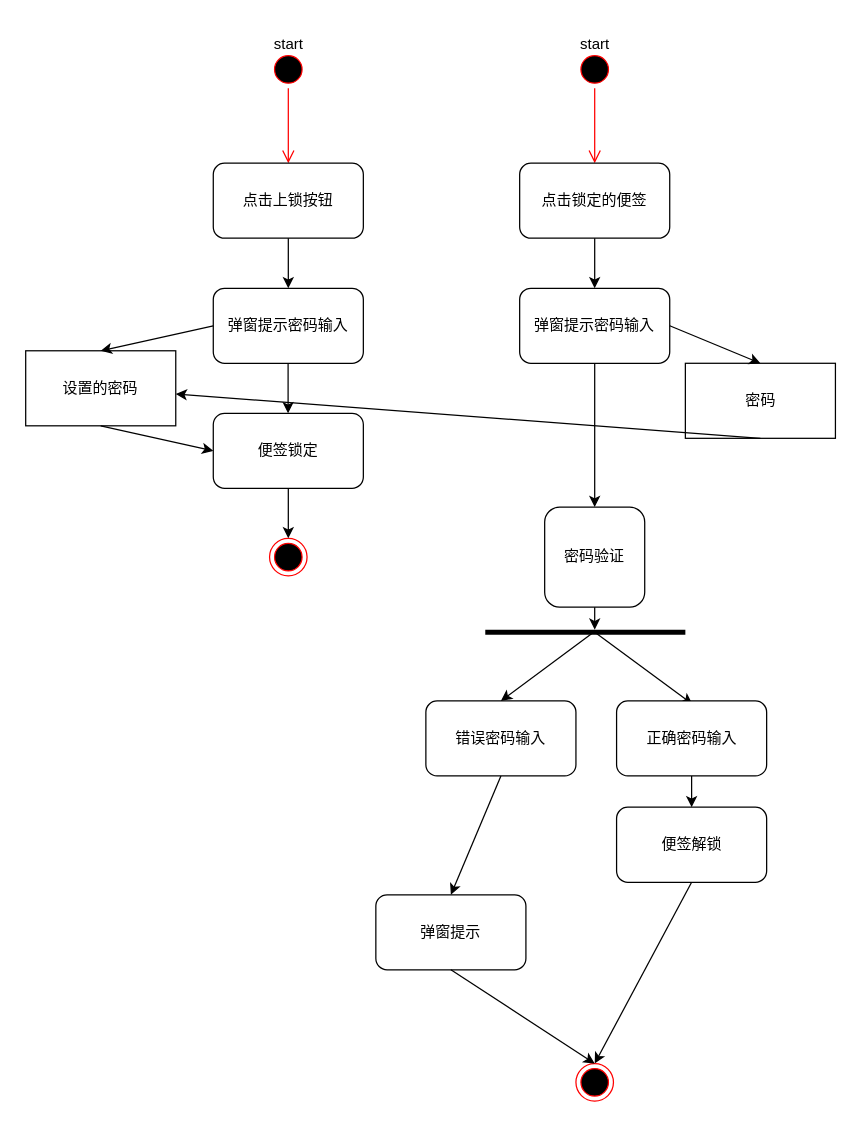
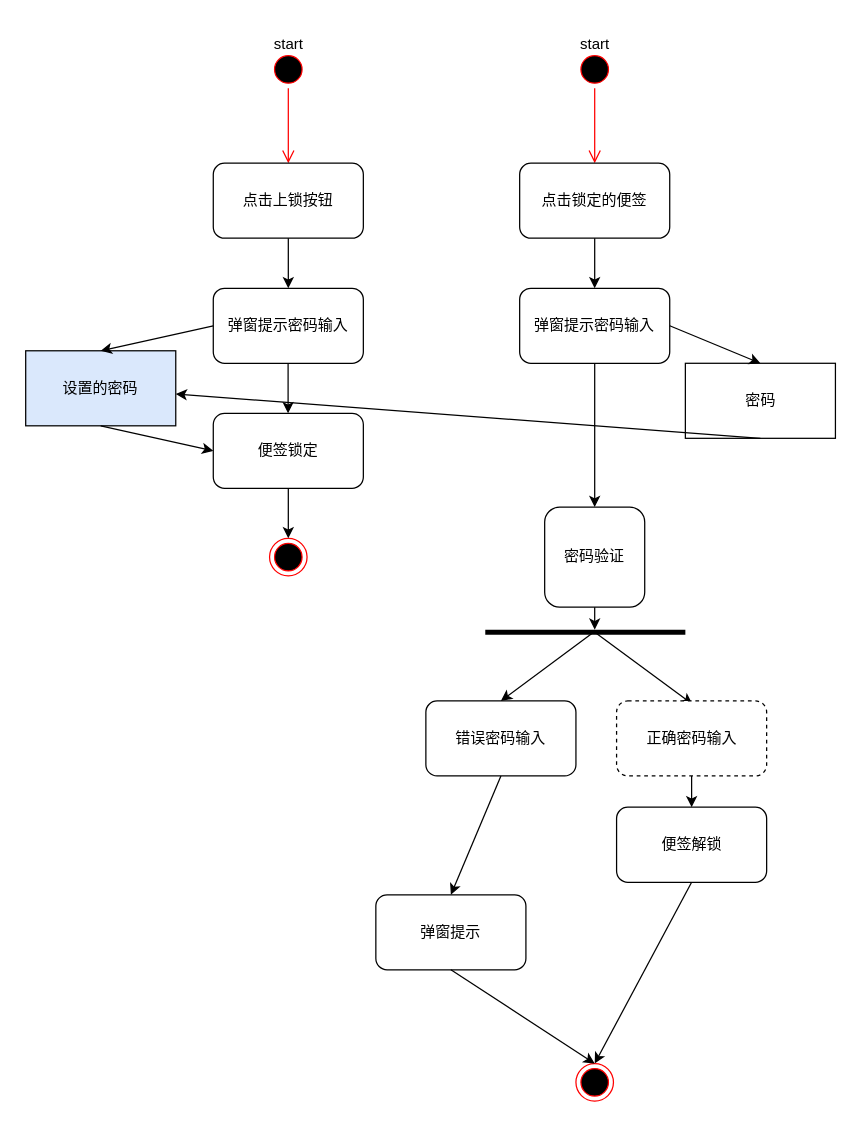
(101, 388) -> (101, 388)
(691, 738) -> (691, 738)
